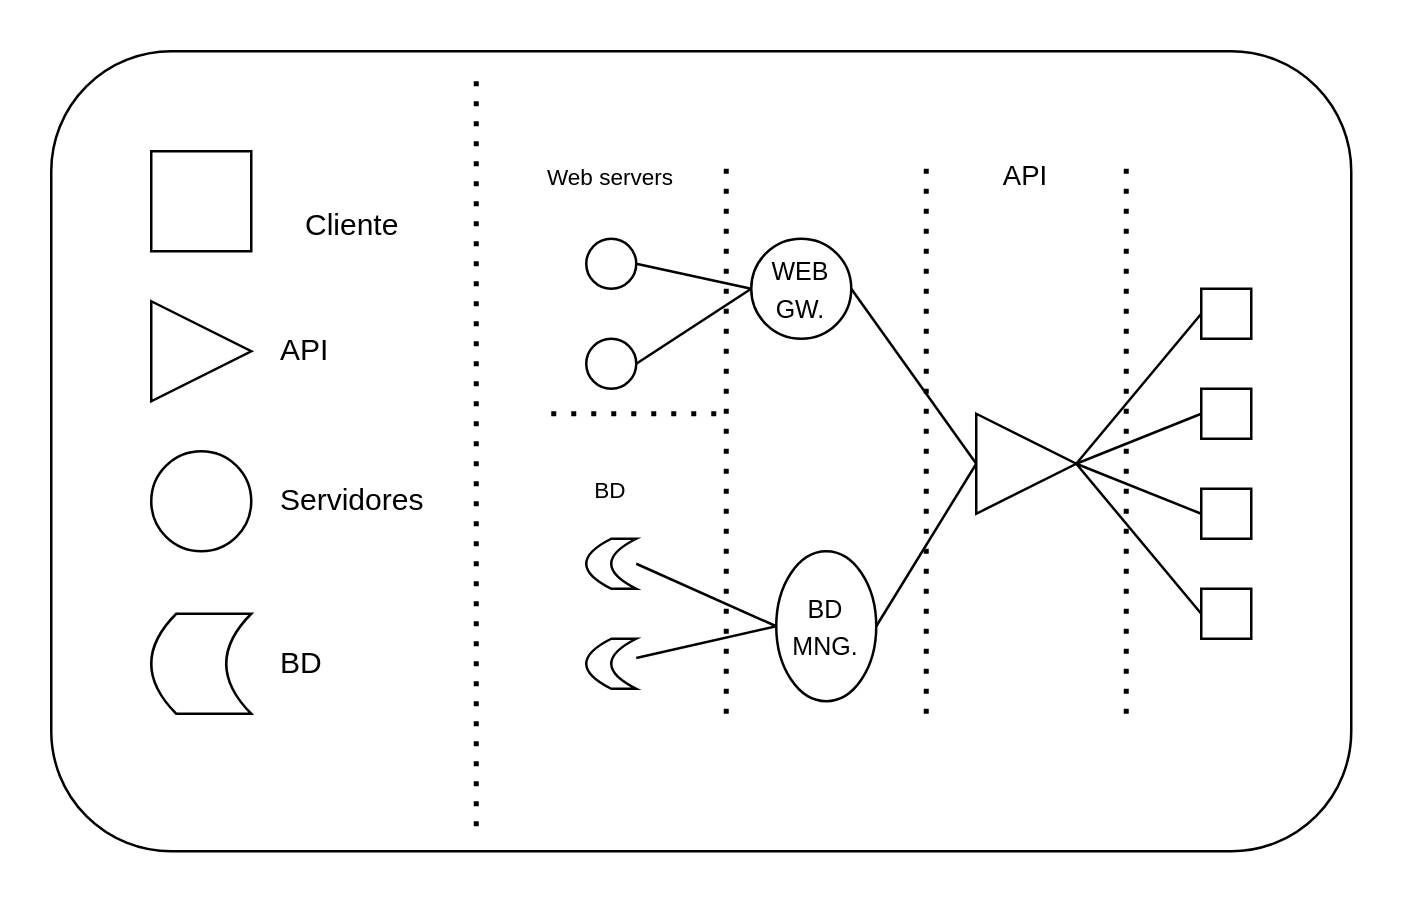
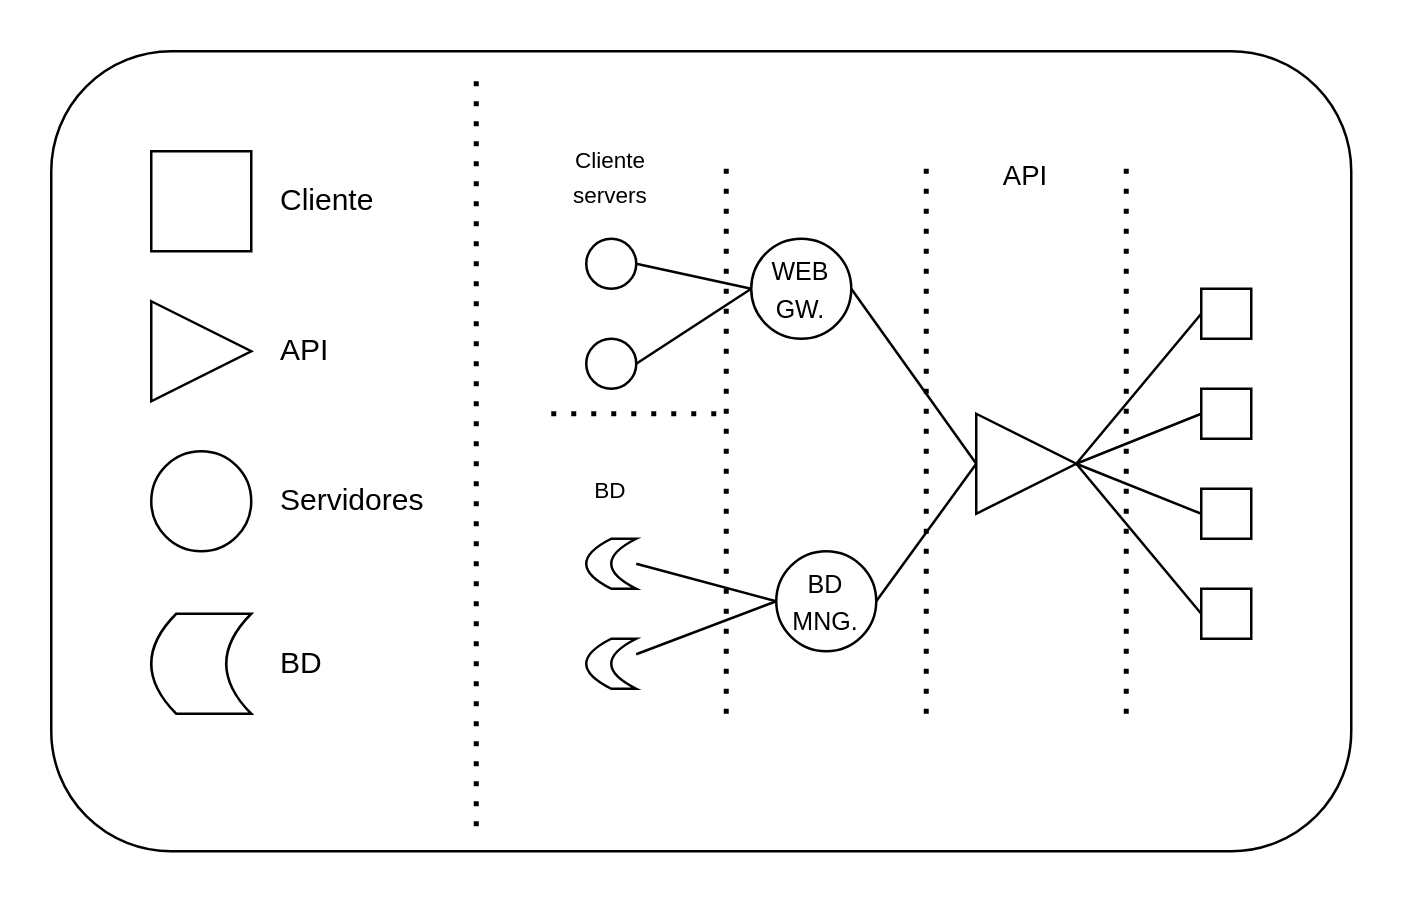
(611, 176) -> (611, 176)
(376, 226) -> (351, 201)
(826, 626) -> (826, 601)
